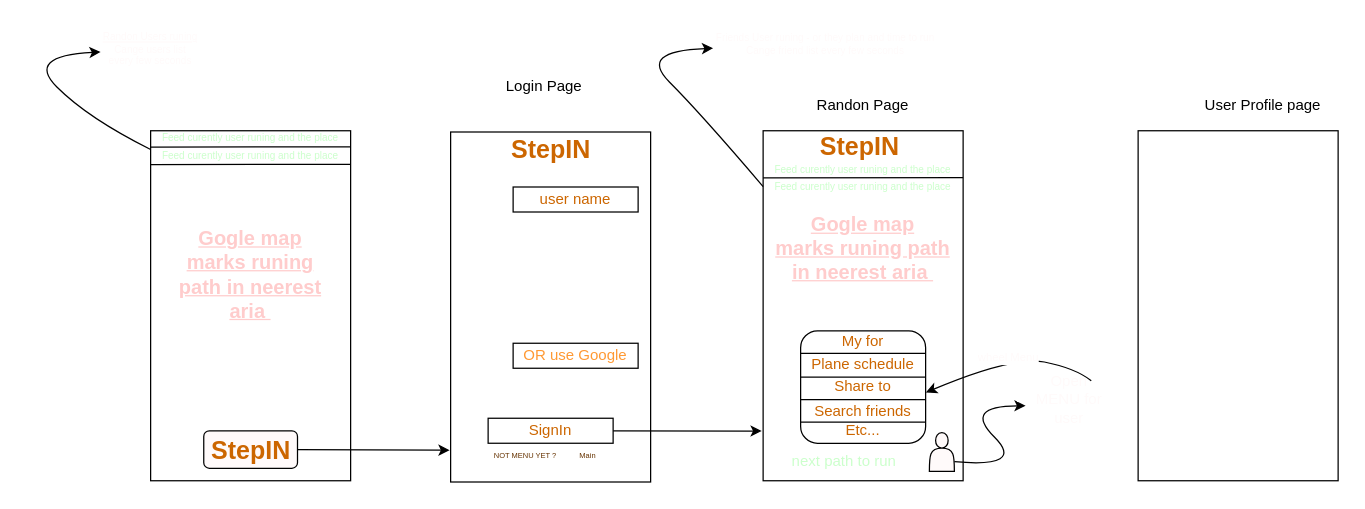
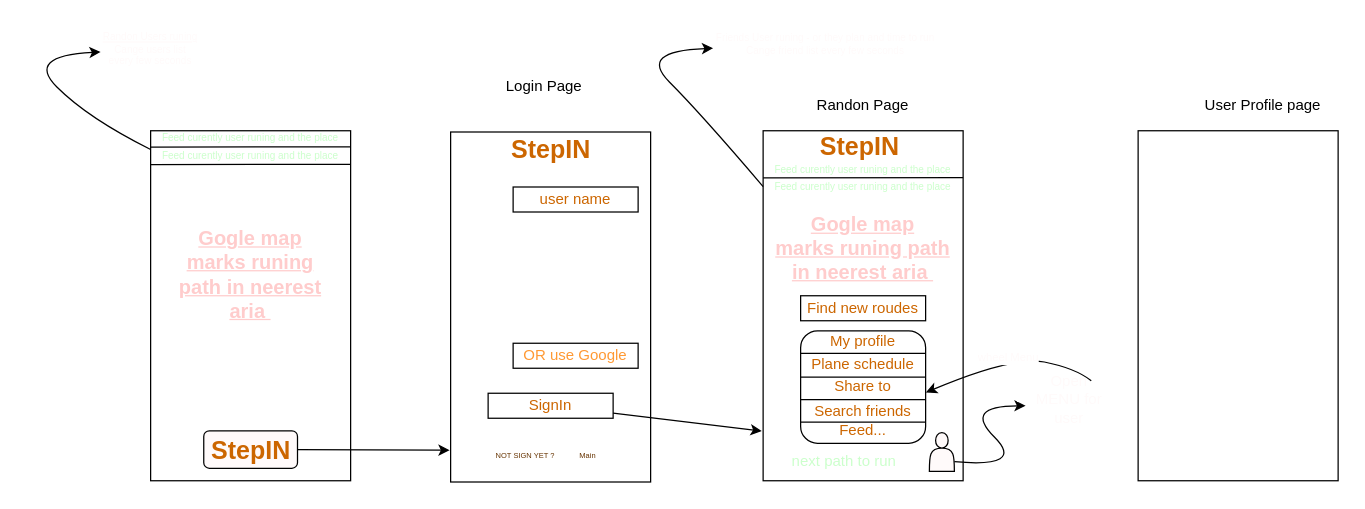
none -> (863, 308)
(863, 342) -> (863, 342)
(551, 431) -> (551, 406)
(863, 431) -> (863, 431)
(526, 456) -> (526, 456)
